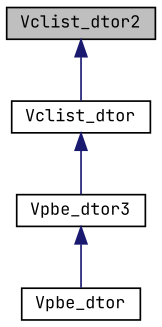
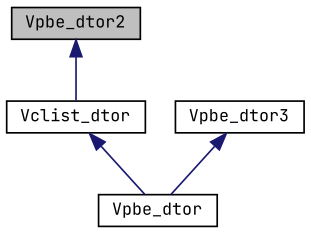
(81, 23) -> (76, 23)
(81, 172) -> (123, 170)
